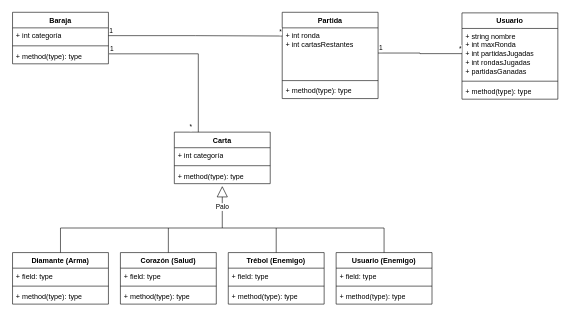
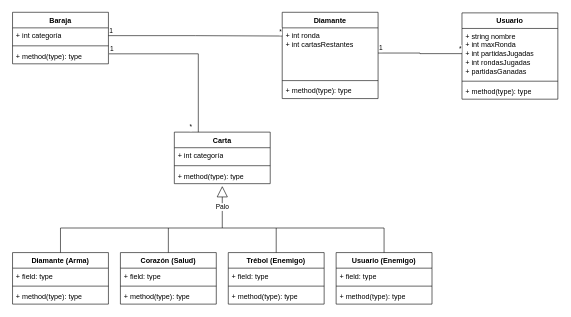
(330, 21) -> (330, 21)
